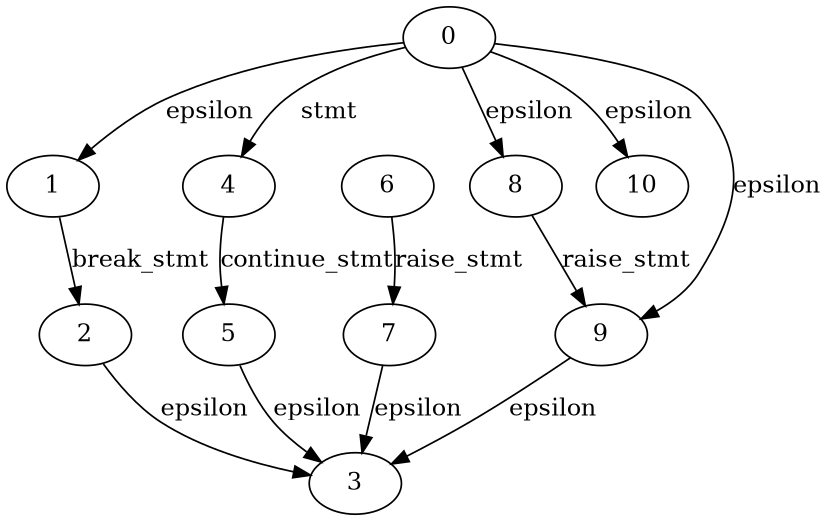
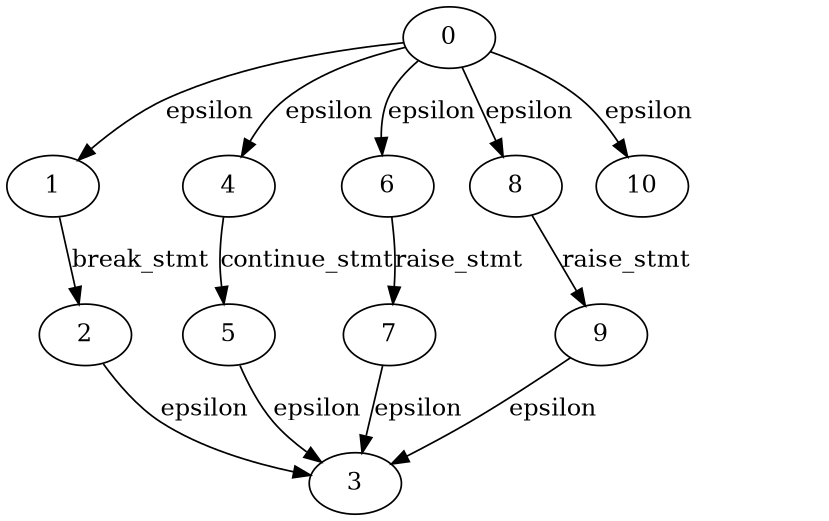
(330, 112) -> (330, 112)
(710, 112) -> (390, 94)
